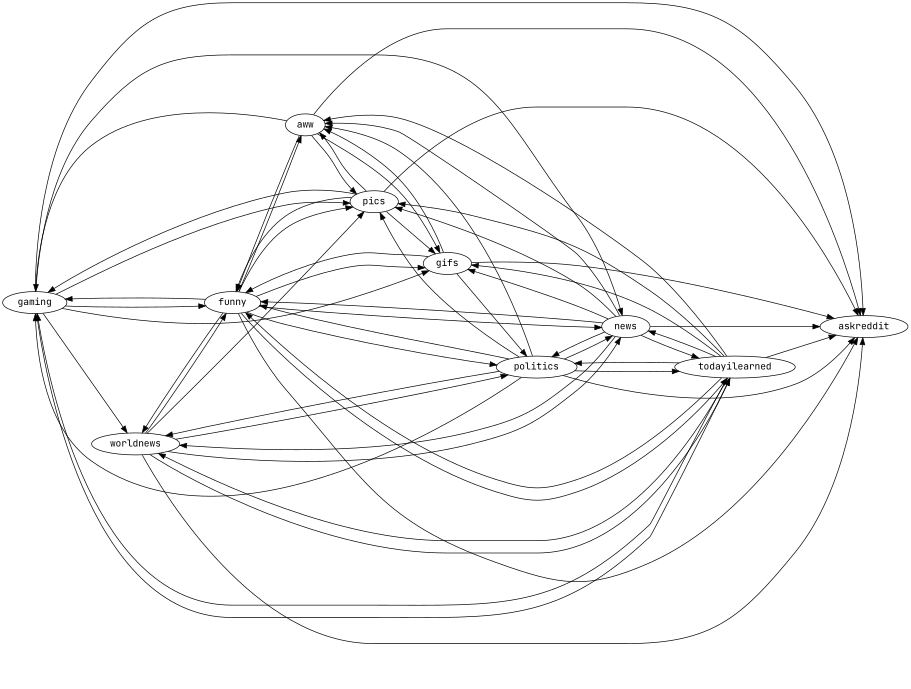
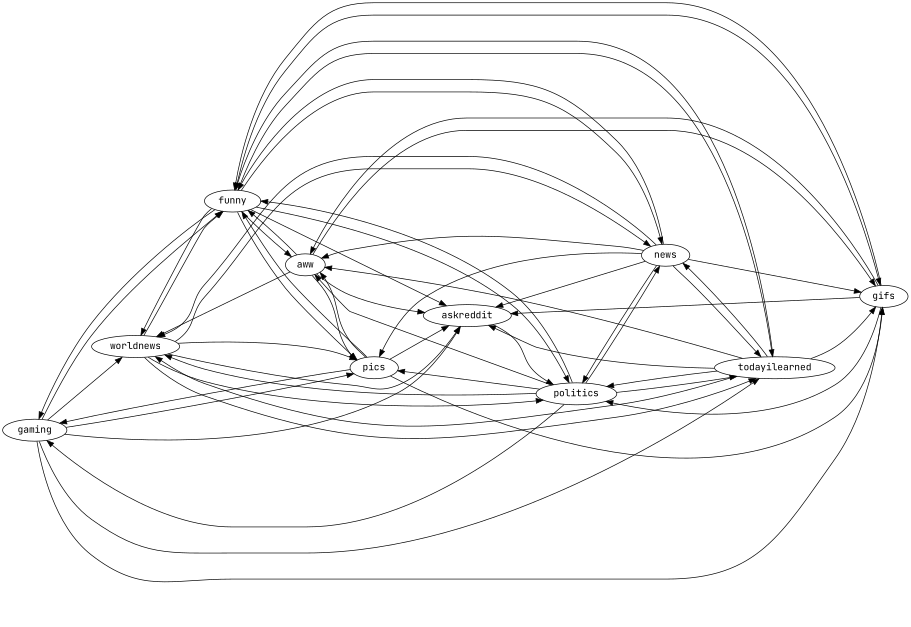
(319, 55) -> none
(112, 133) -> (226, 303)
(580, 249) -> none
(729, 397) -> (522, 351)
(349, 605) -> none
